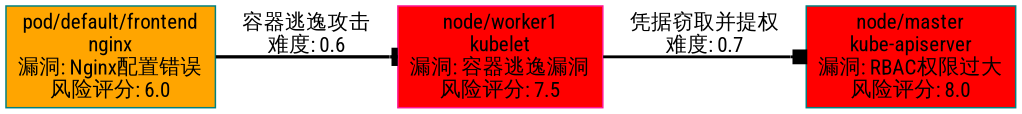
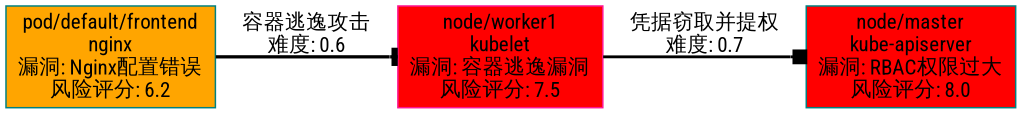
(111, 57) -> (111, 57)
